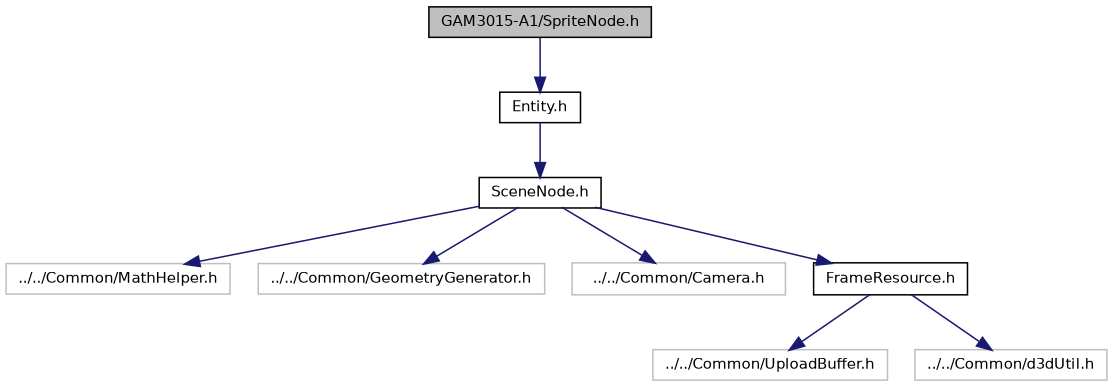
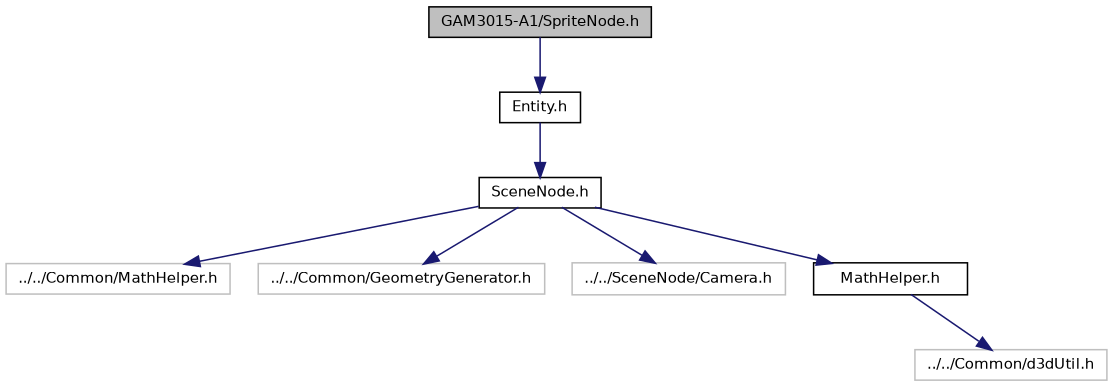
(679, 279) -> (679, 279)
(891, 279) -> (891, 279)
(770, 365) -> none
